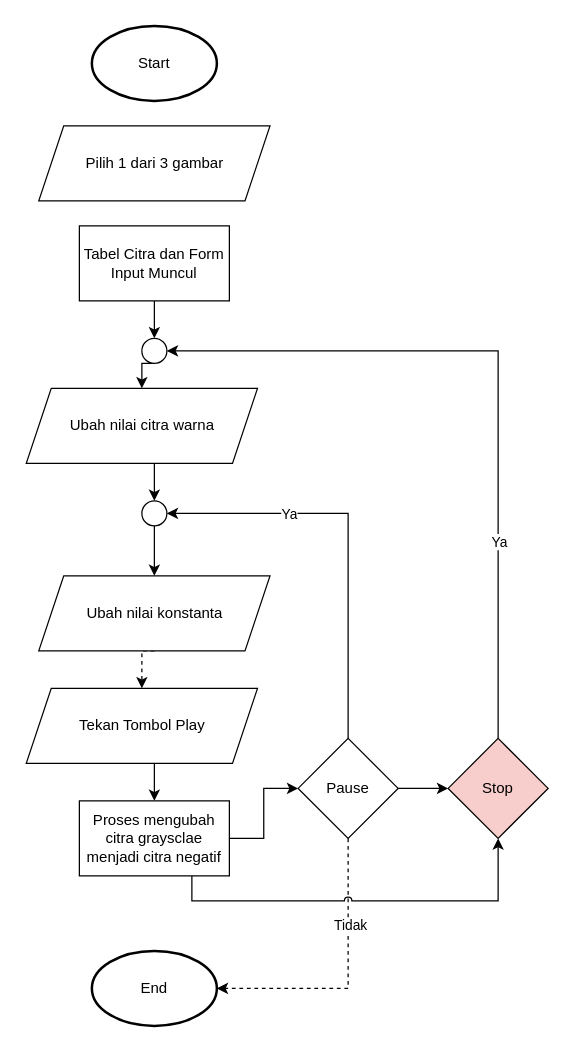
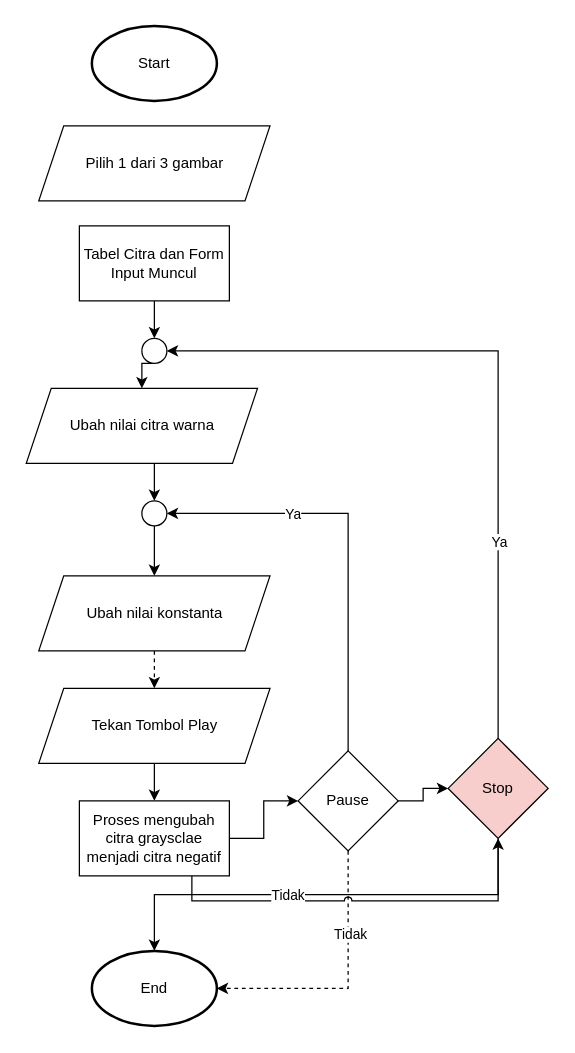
(142, 726) -> (154, 726)
(348, 788) -> (348, 801)
none -> (301, 894)
